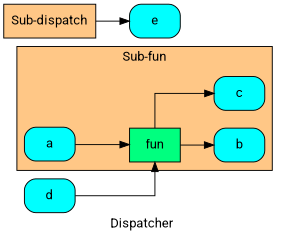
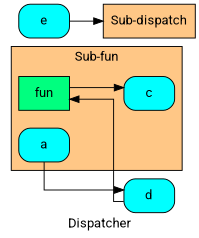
(108, 21) -> (82, 21)
(98, 145) -> (65, 190)
(239, 145) -> none
